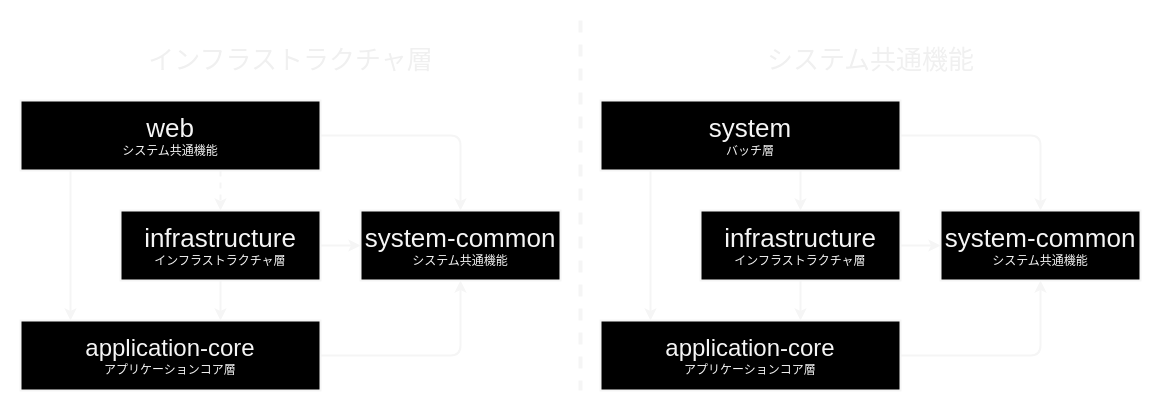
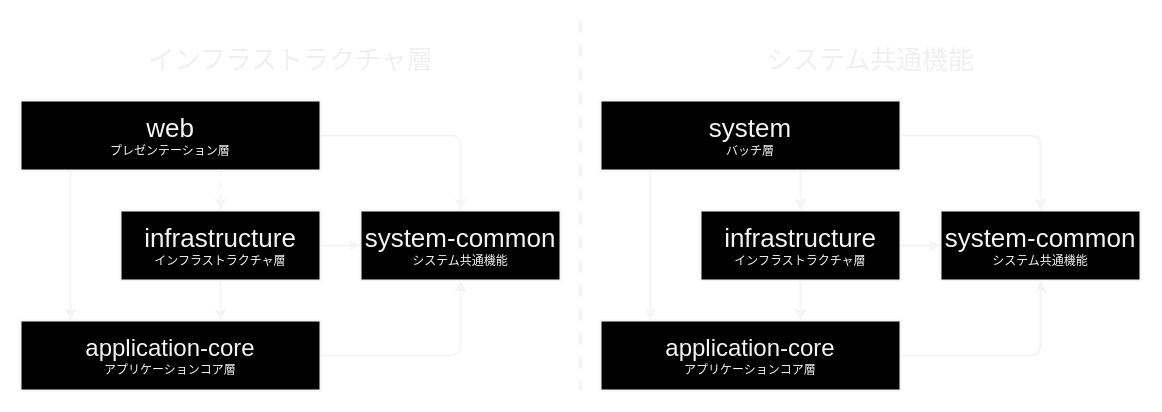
(171, 136) -> (171, 136)
